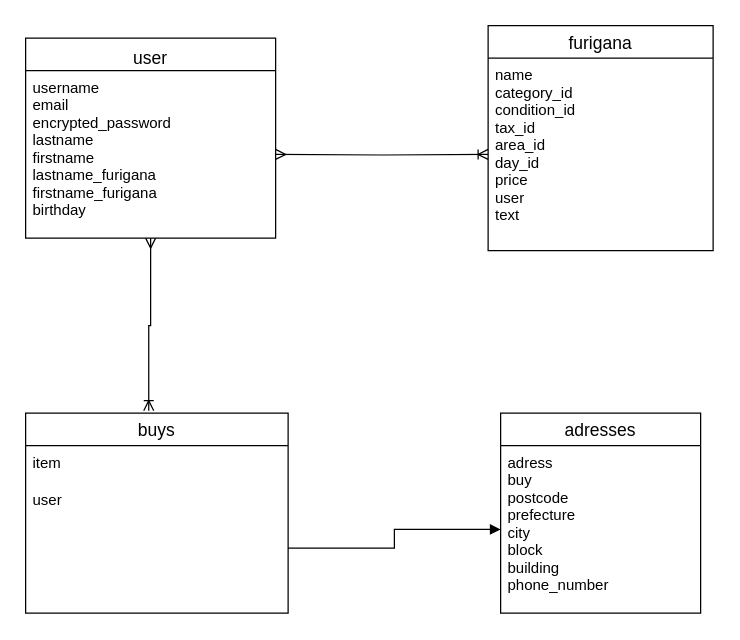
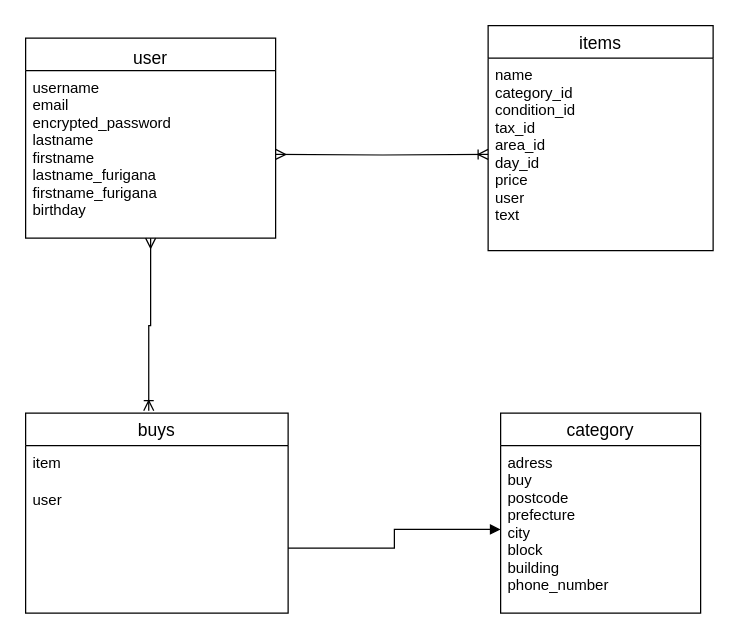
(600, 43) -> (600, 43)
(600, 430) -> (600, 430)
